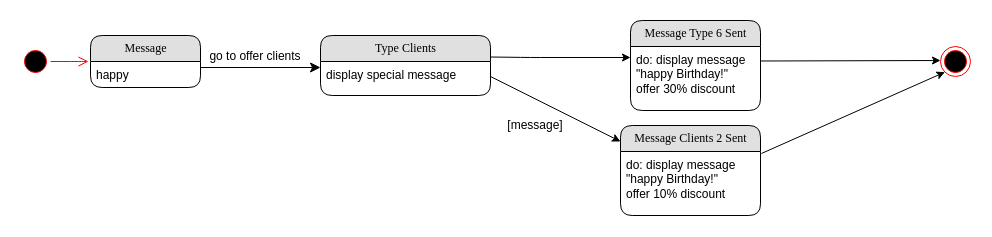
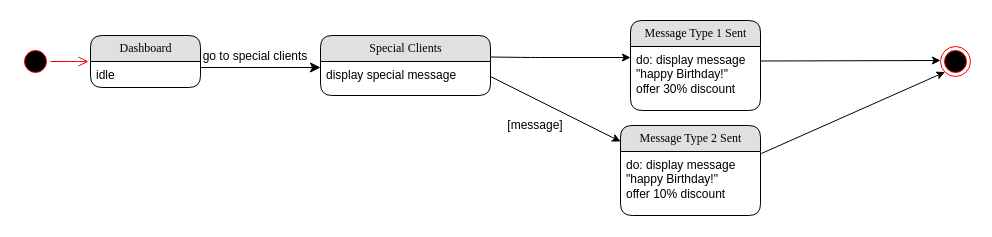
(696, 34) -> (696, 34)
(146, 49) -> (146, 49)
(406, 49) -> (406, 49)
(256, 57) -> (256, 57)
(113, 76) -> (107, 76)
(691, 139) -> (691, 139)
